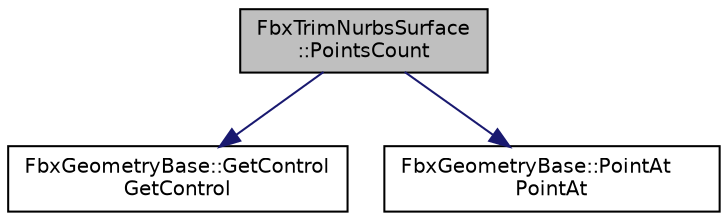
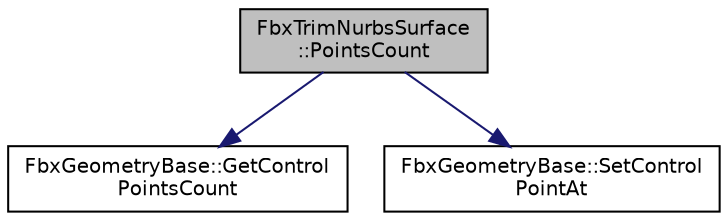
(178, 179) -> (178, 179)
(552, 179) -> (552, 179)
